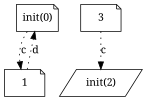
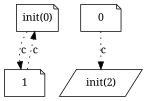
(101, 18) -> (101, 18)
(35, 50) -> (35, 50)
